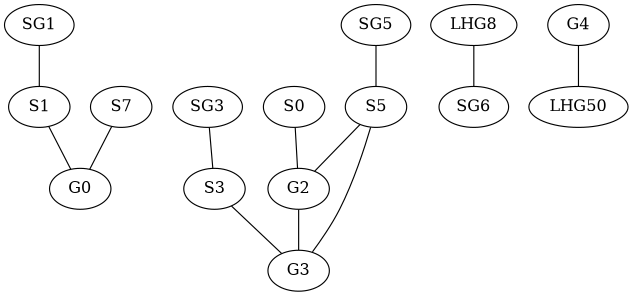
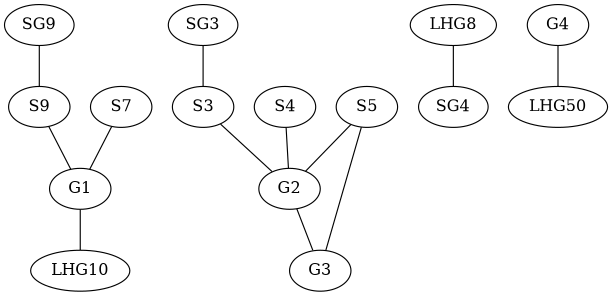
(39, 25) -> (39, 25)
(376, 25) -> none
(39, 107) -> (39, 107)
(294, 107) -> (285, 107)
(474, 107) -> (453, 107)
(80, 189) -> (80, 189)
(257, 230) -> (246, 148)
none -> (80, 271)
